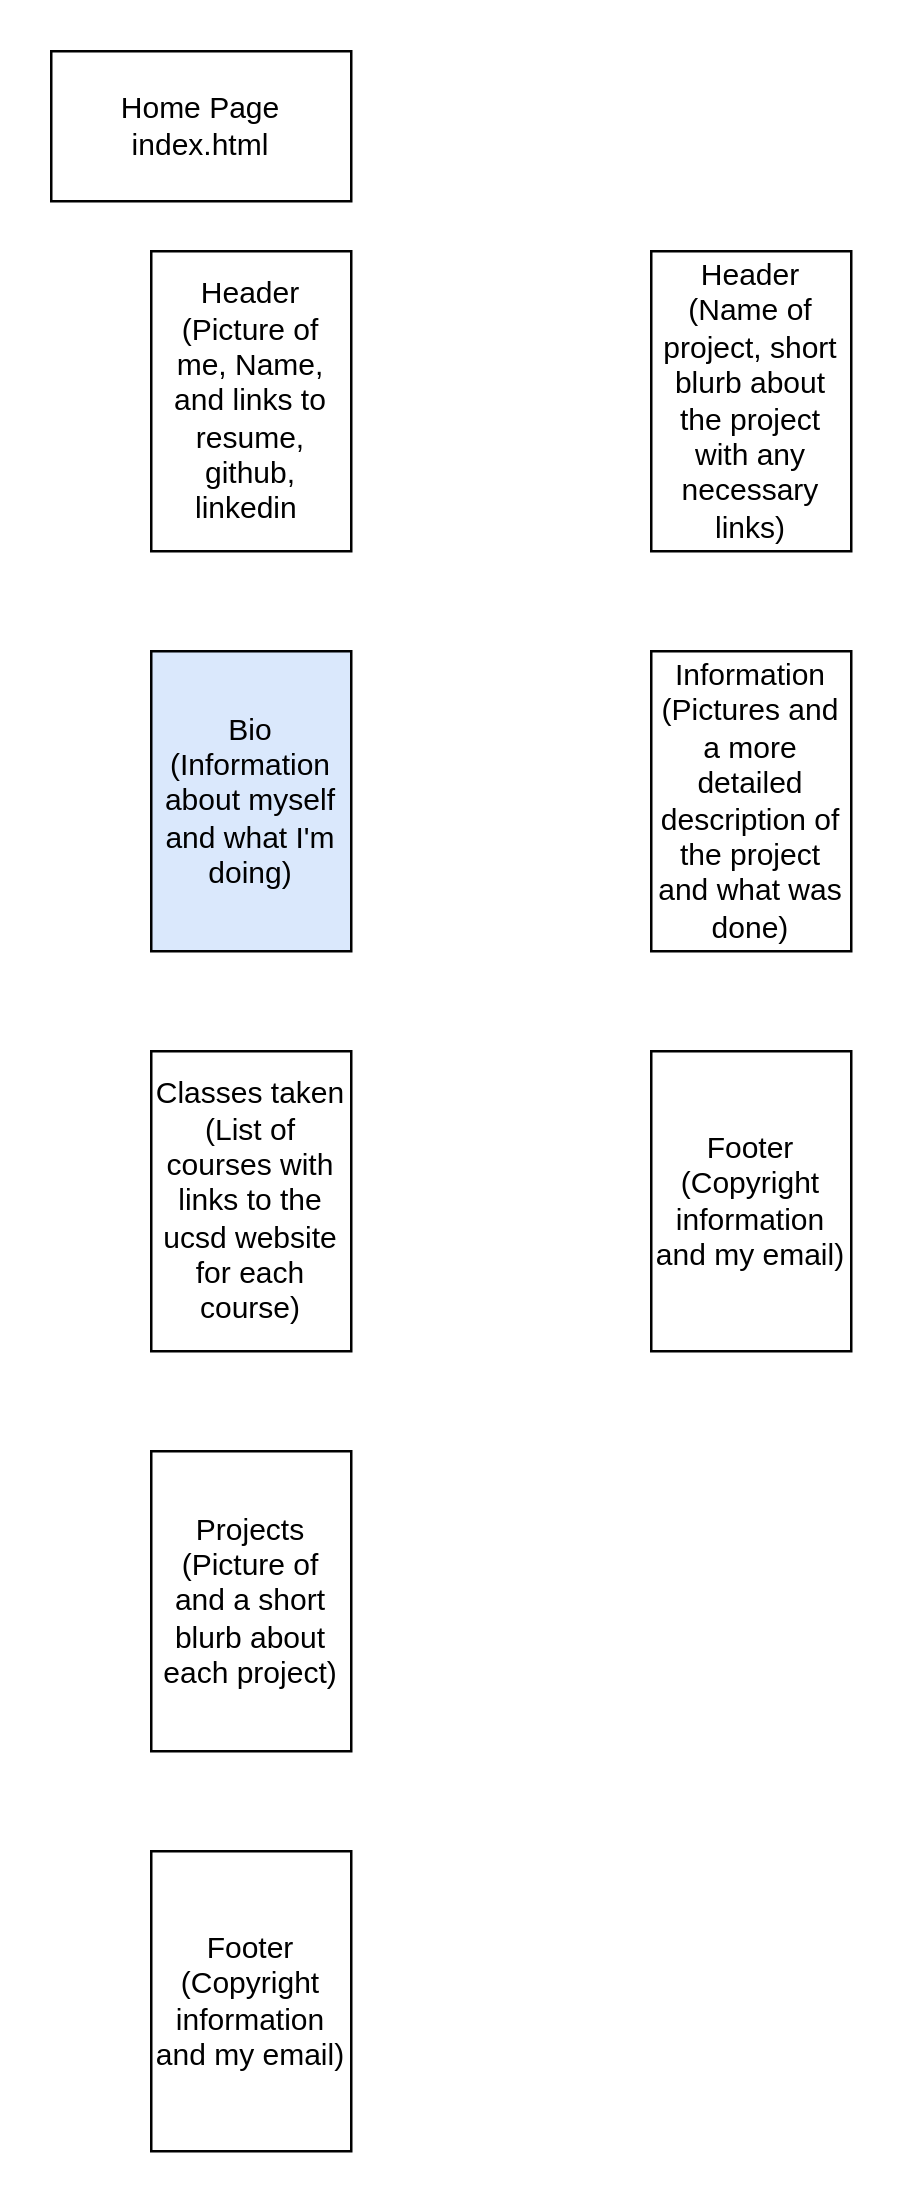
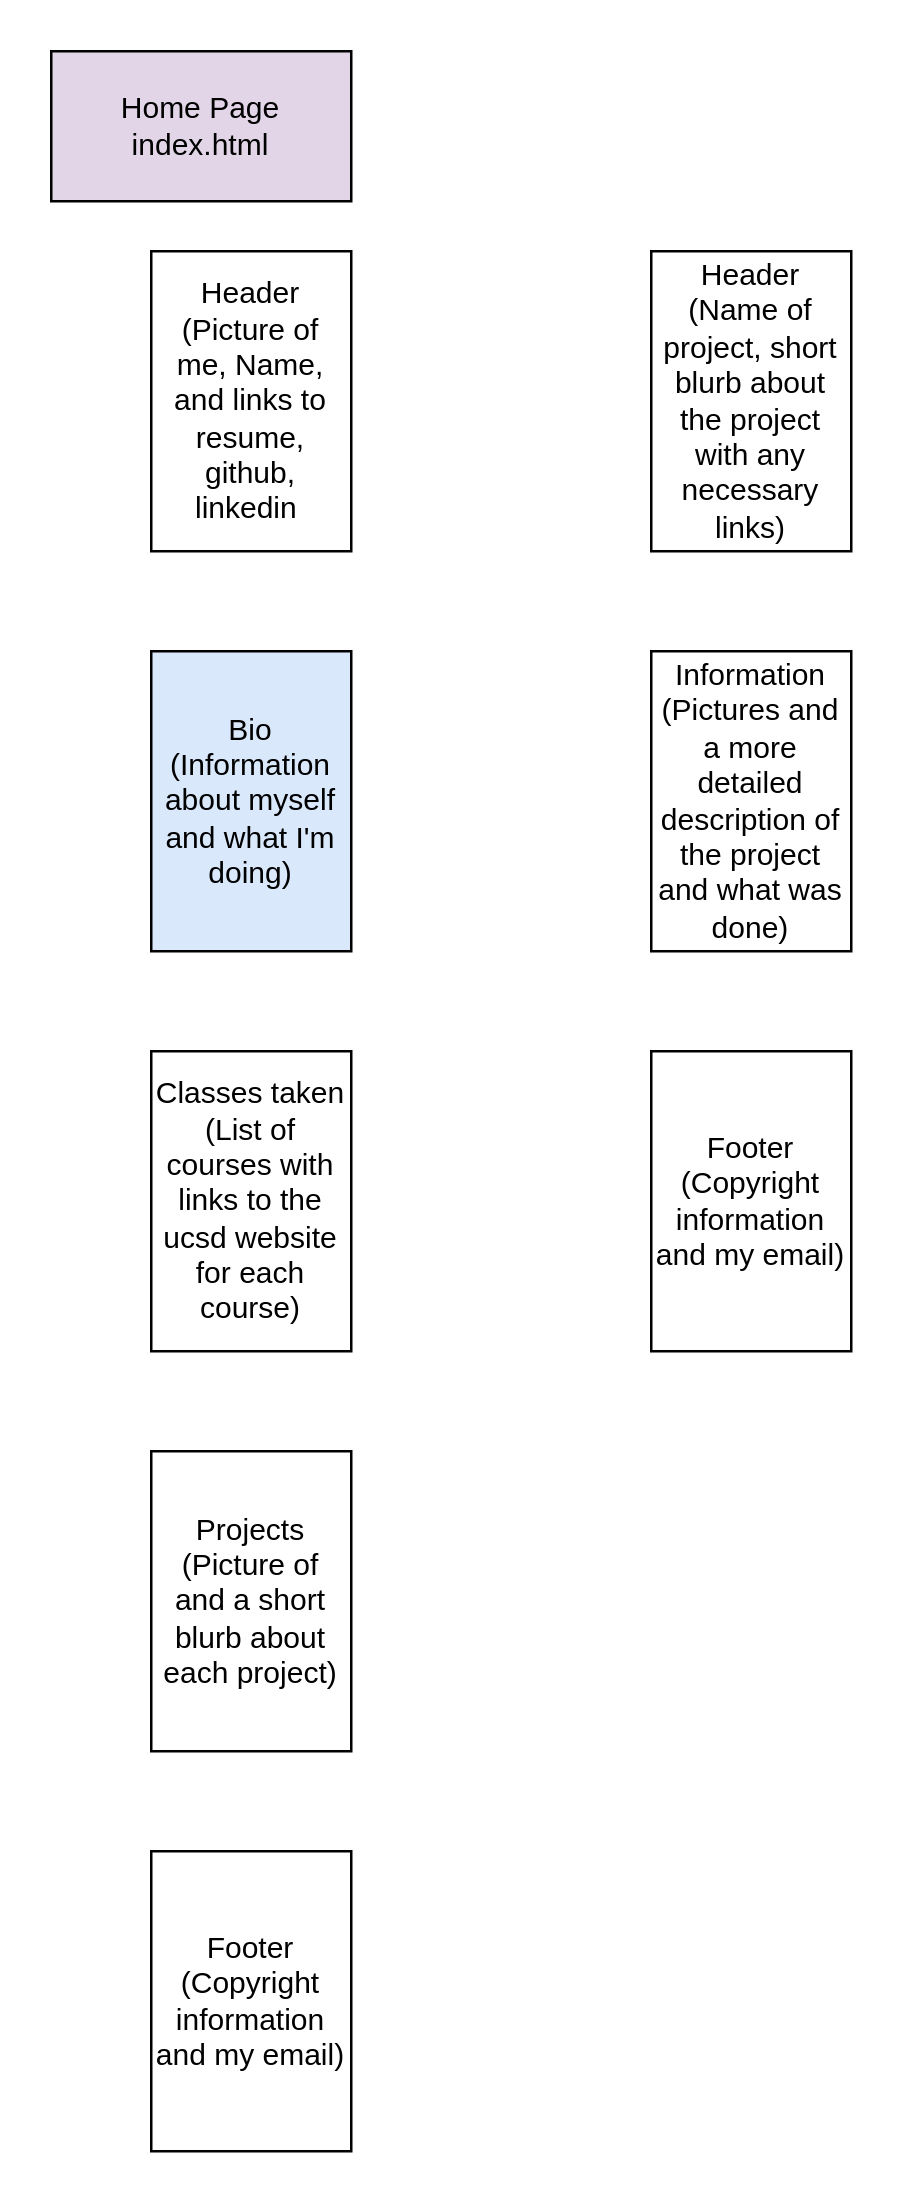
(201, 126) -> (201, 126)
